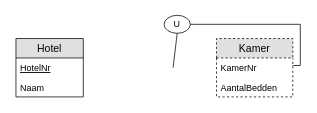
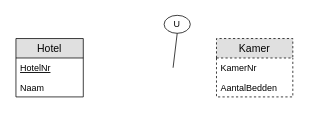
(269, 24) -> none
